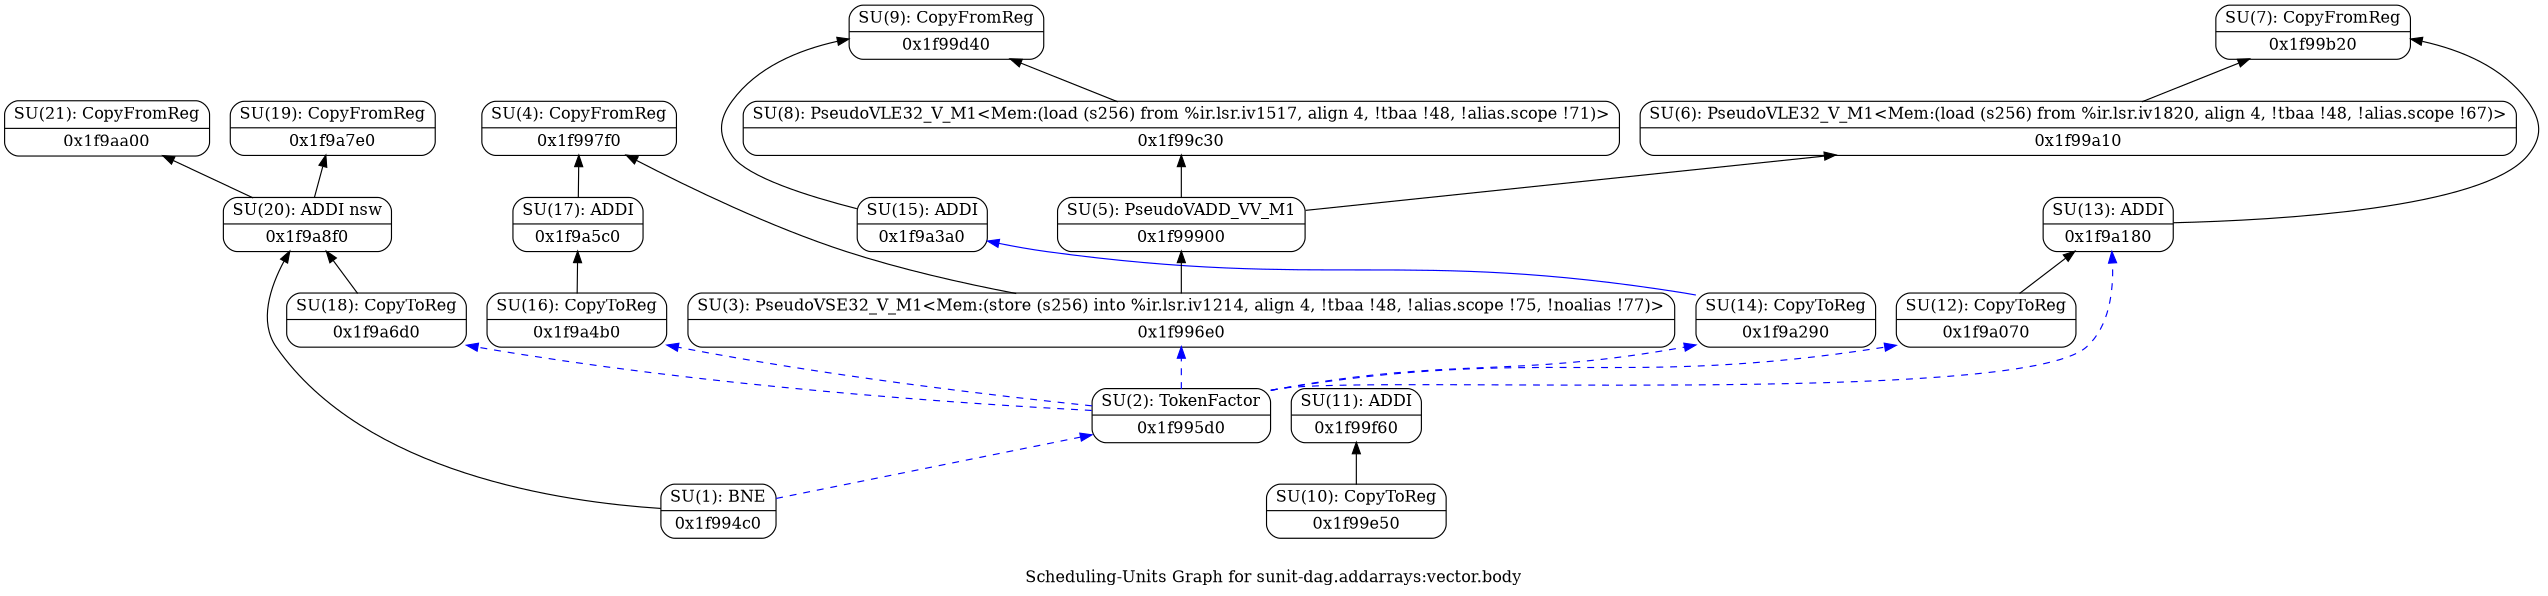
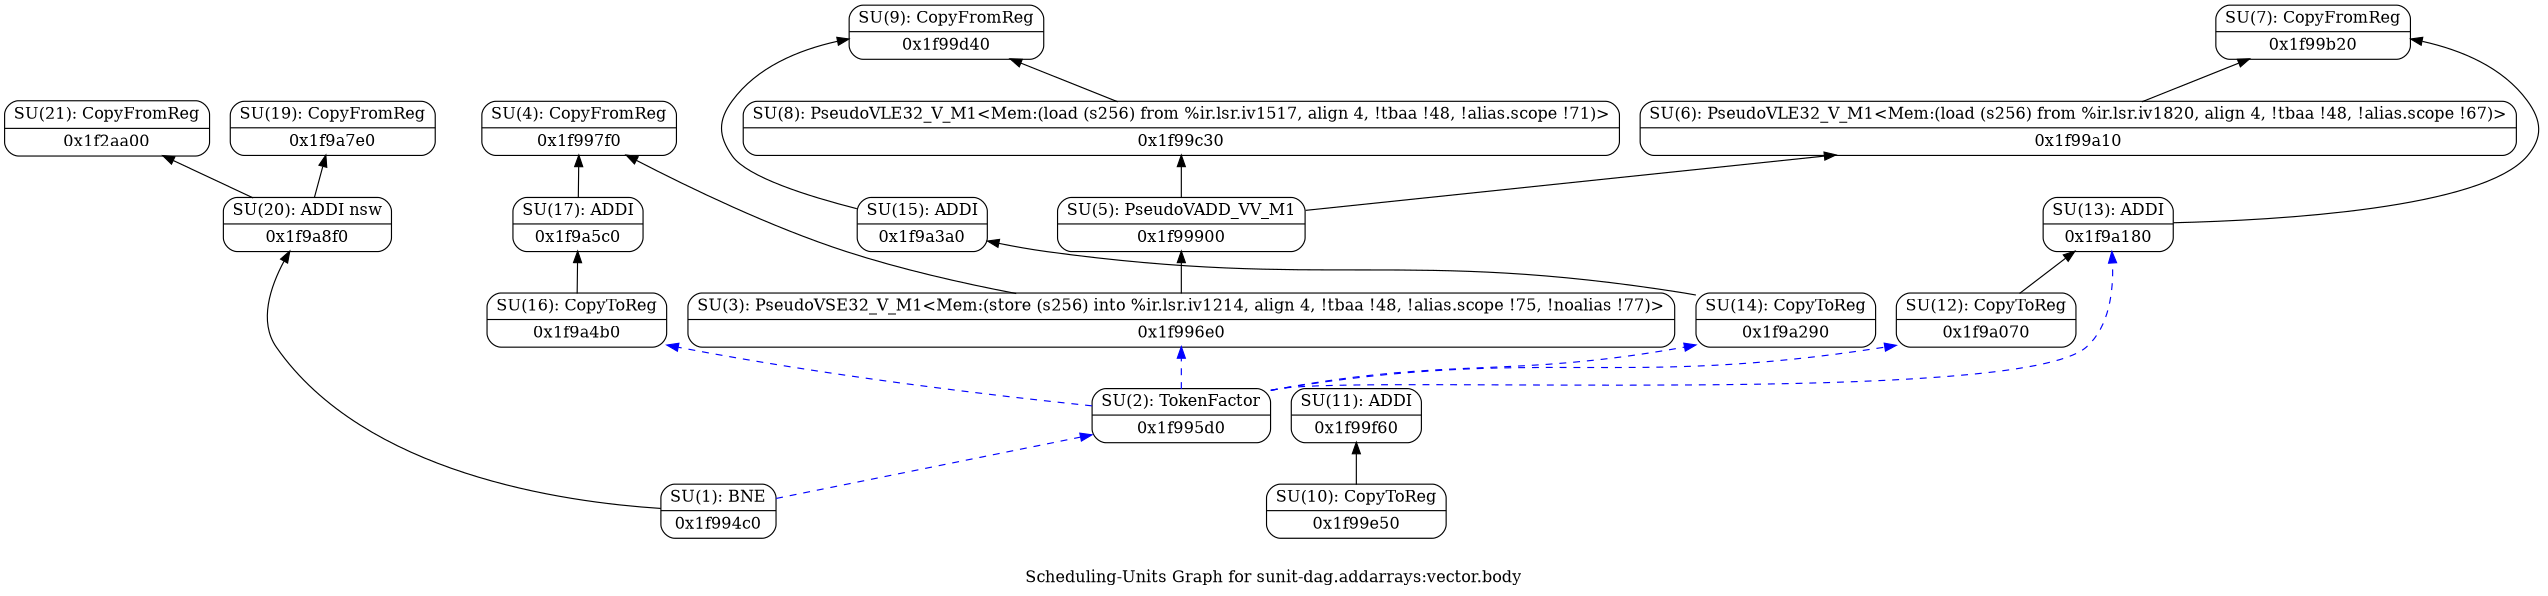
(107, 142) -> (107, 142)
(1347, 270) -> (1347, 270)
(377, 320) -> none
